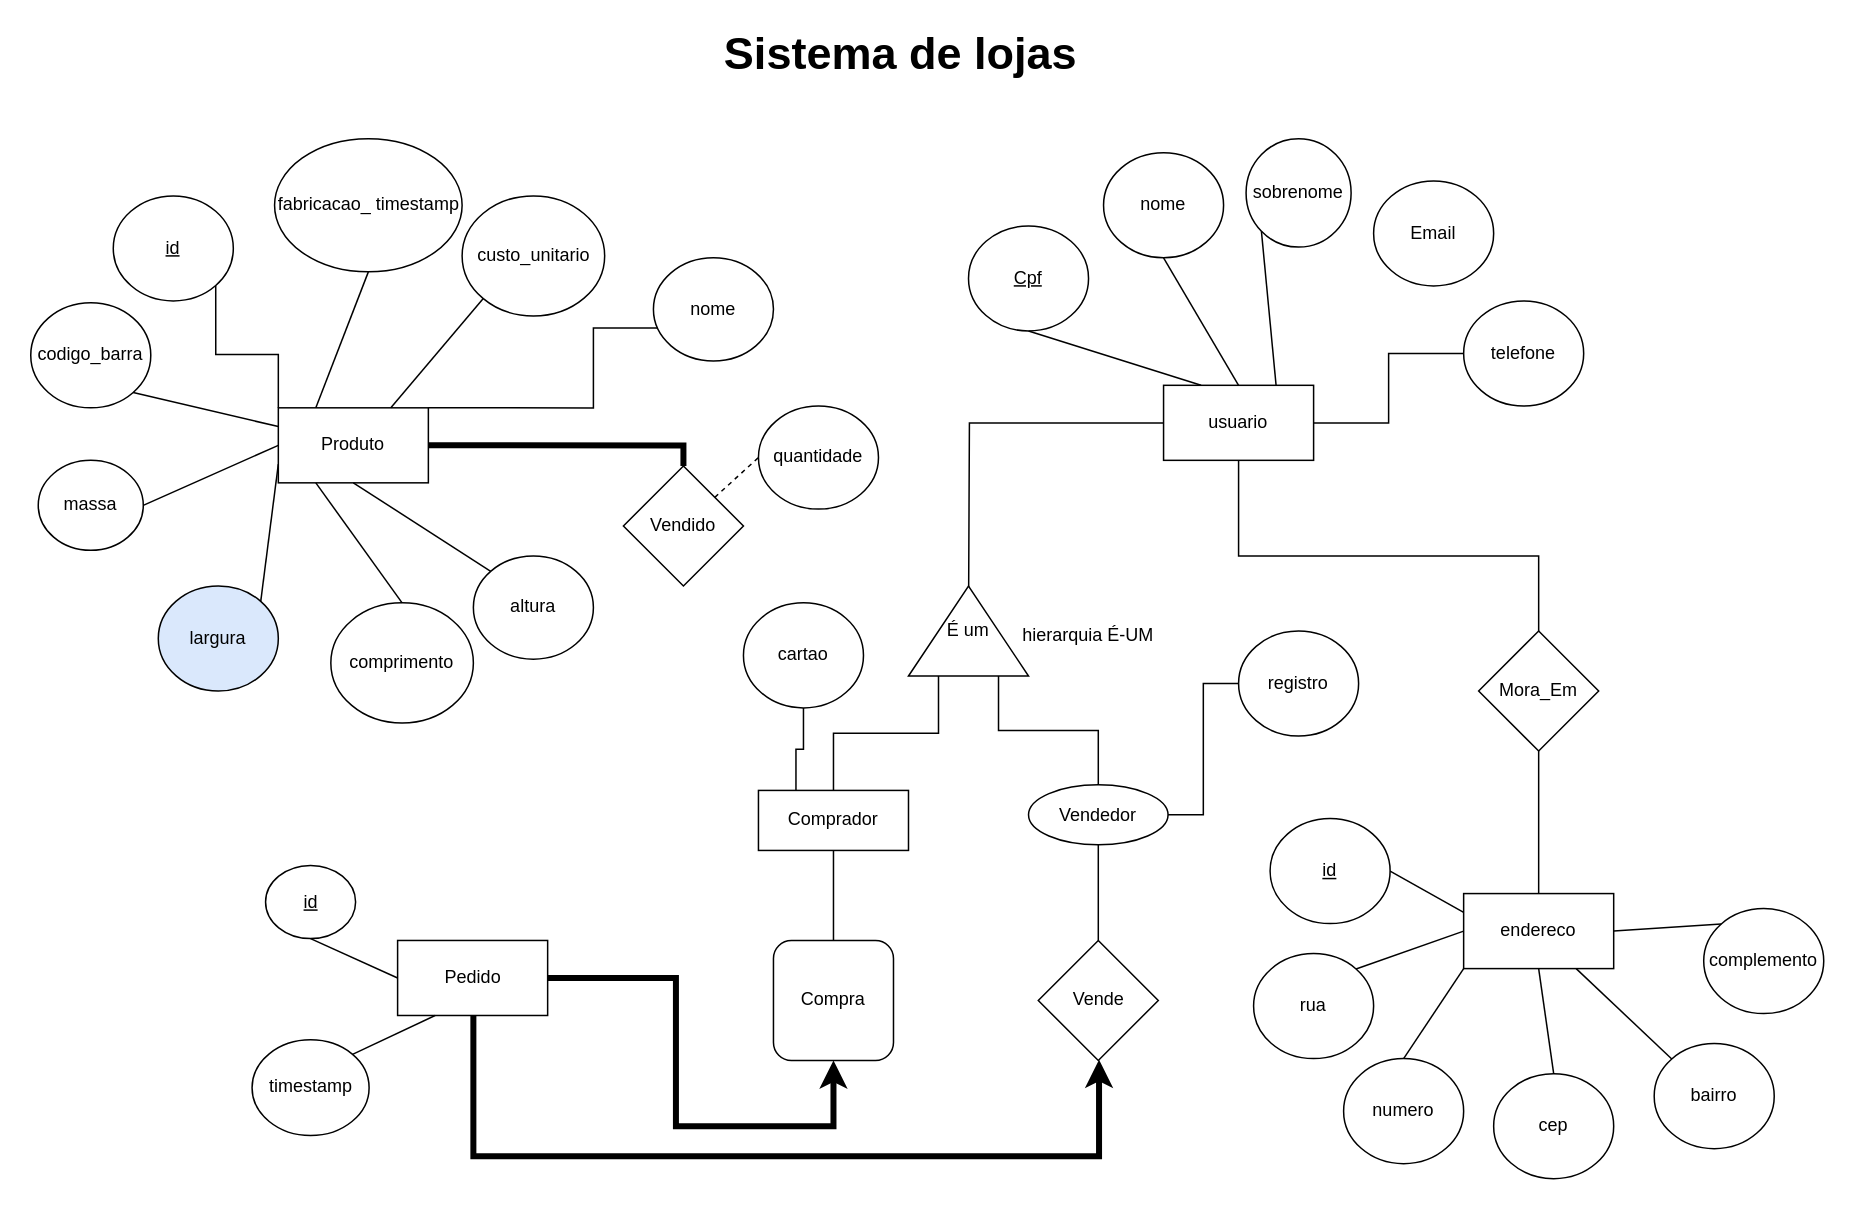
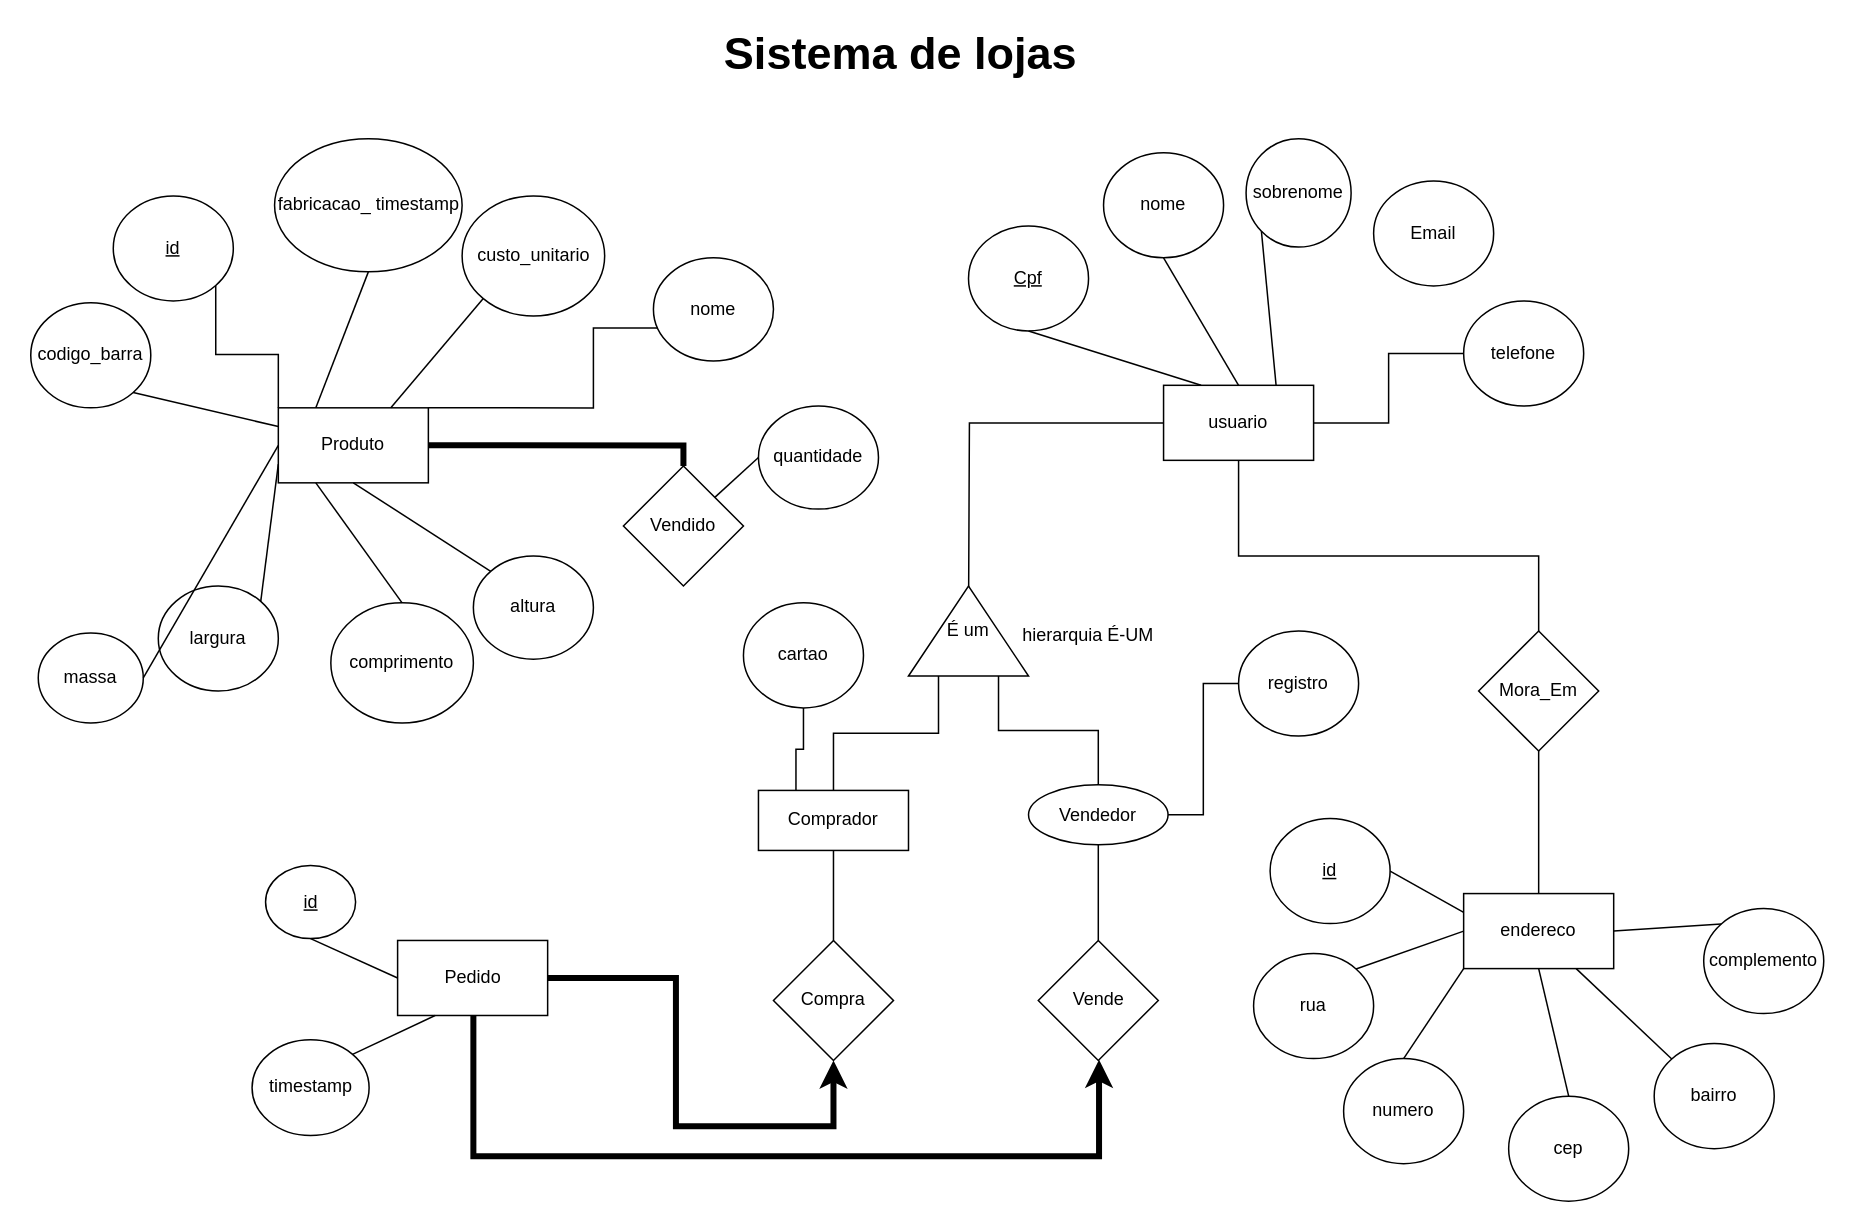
(736, 478) -> (736, 478)
(91, 505) -> (91, 678)
(218, 638) -> (218, 638)
(833, 1000) -> (833, 1000)
(1553, 1126) -> (1568, 1148)
